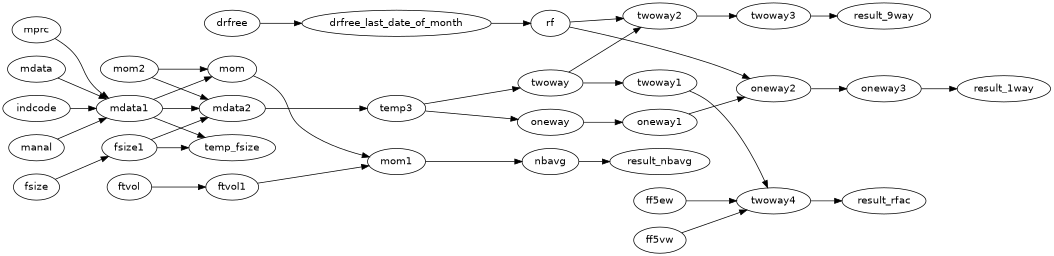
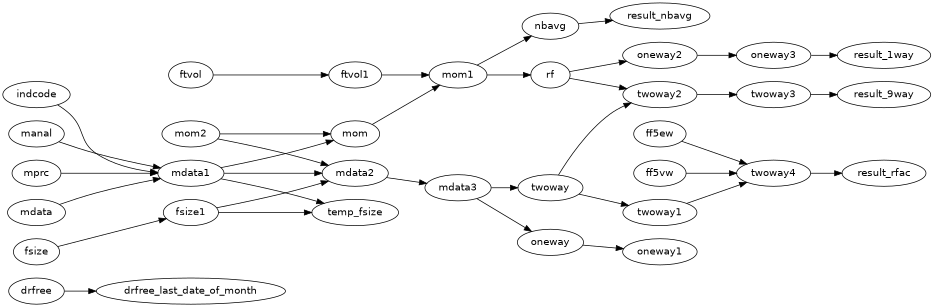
(507, 23) -> (505, 75)
(397, 108) -> (458, 188)
(708, 108) -> none
